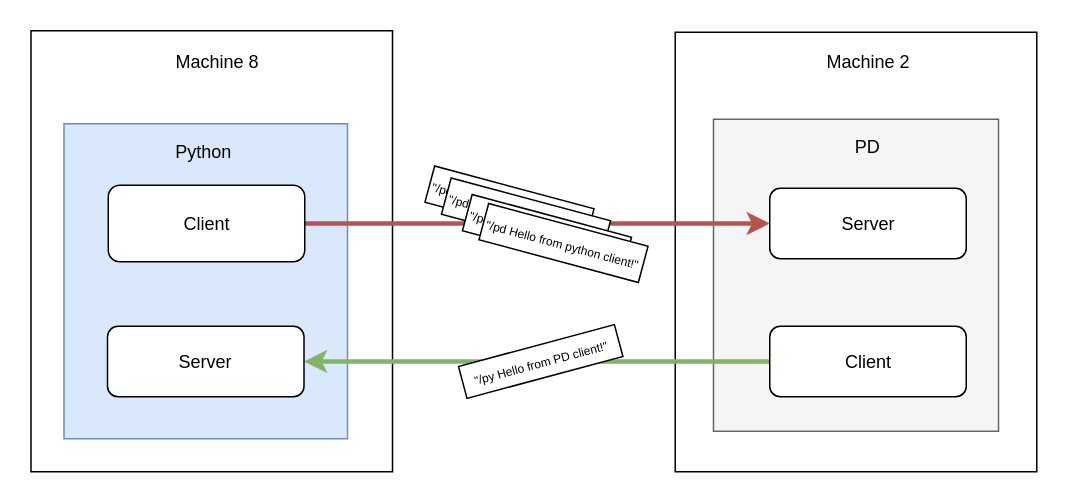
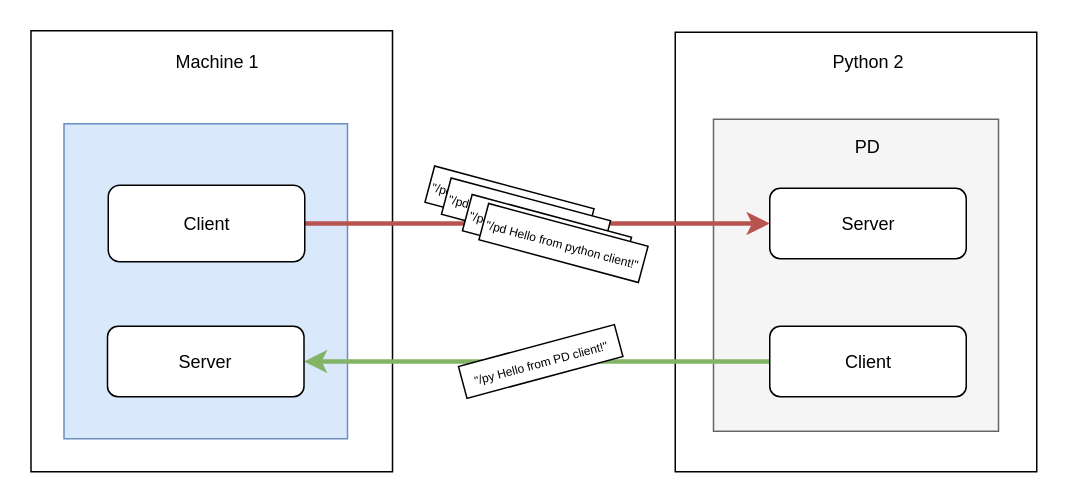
(218, 62) -> (218, 62)
(869, 62) -> (869, 62)
(206, 152) -> none
